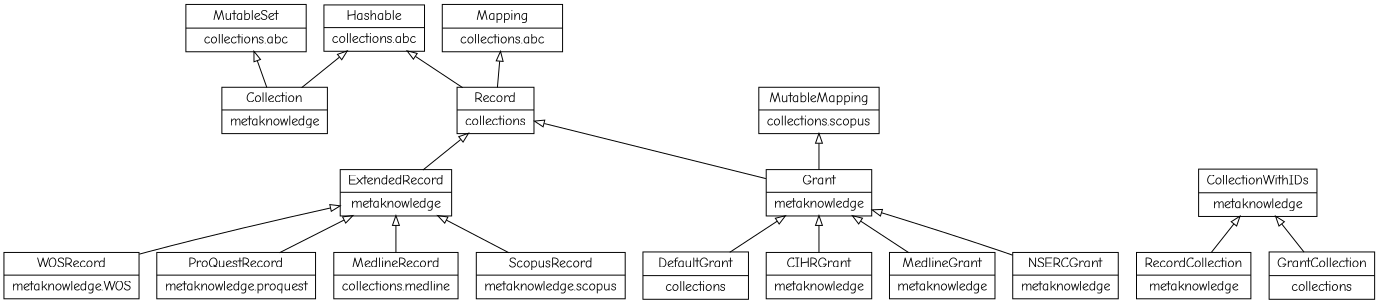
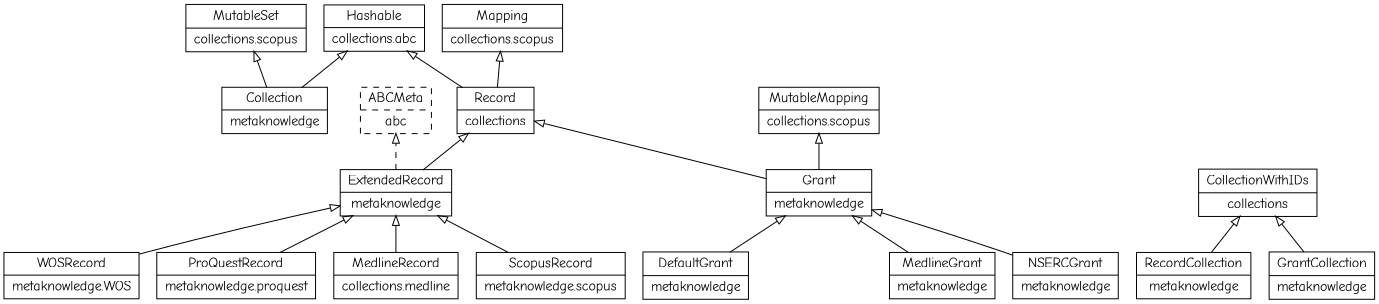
(246, 39) -> (246, 39)
(502, 39) -> (502, 39)
none -> (396, 110)
(1258, 204) -> (1258, 204)
(819, 276) -> none
(696, 287) -> (696, 287)
(1322, 287) -> (1322, 287)
